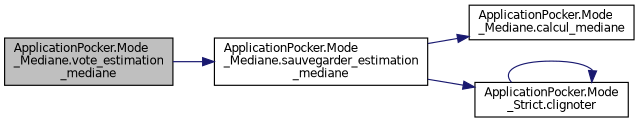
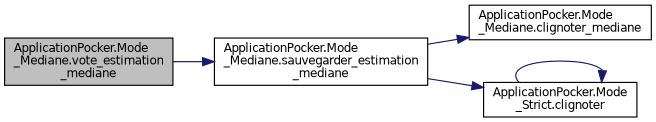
(552, 22) -> (560, 22)
